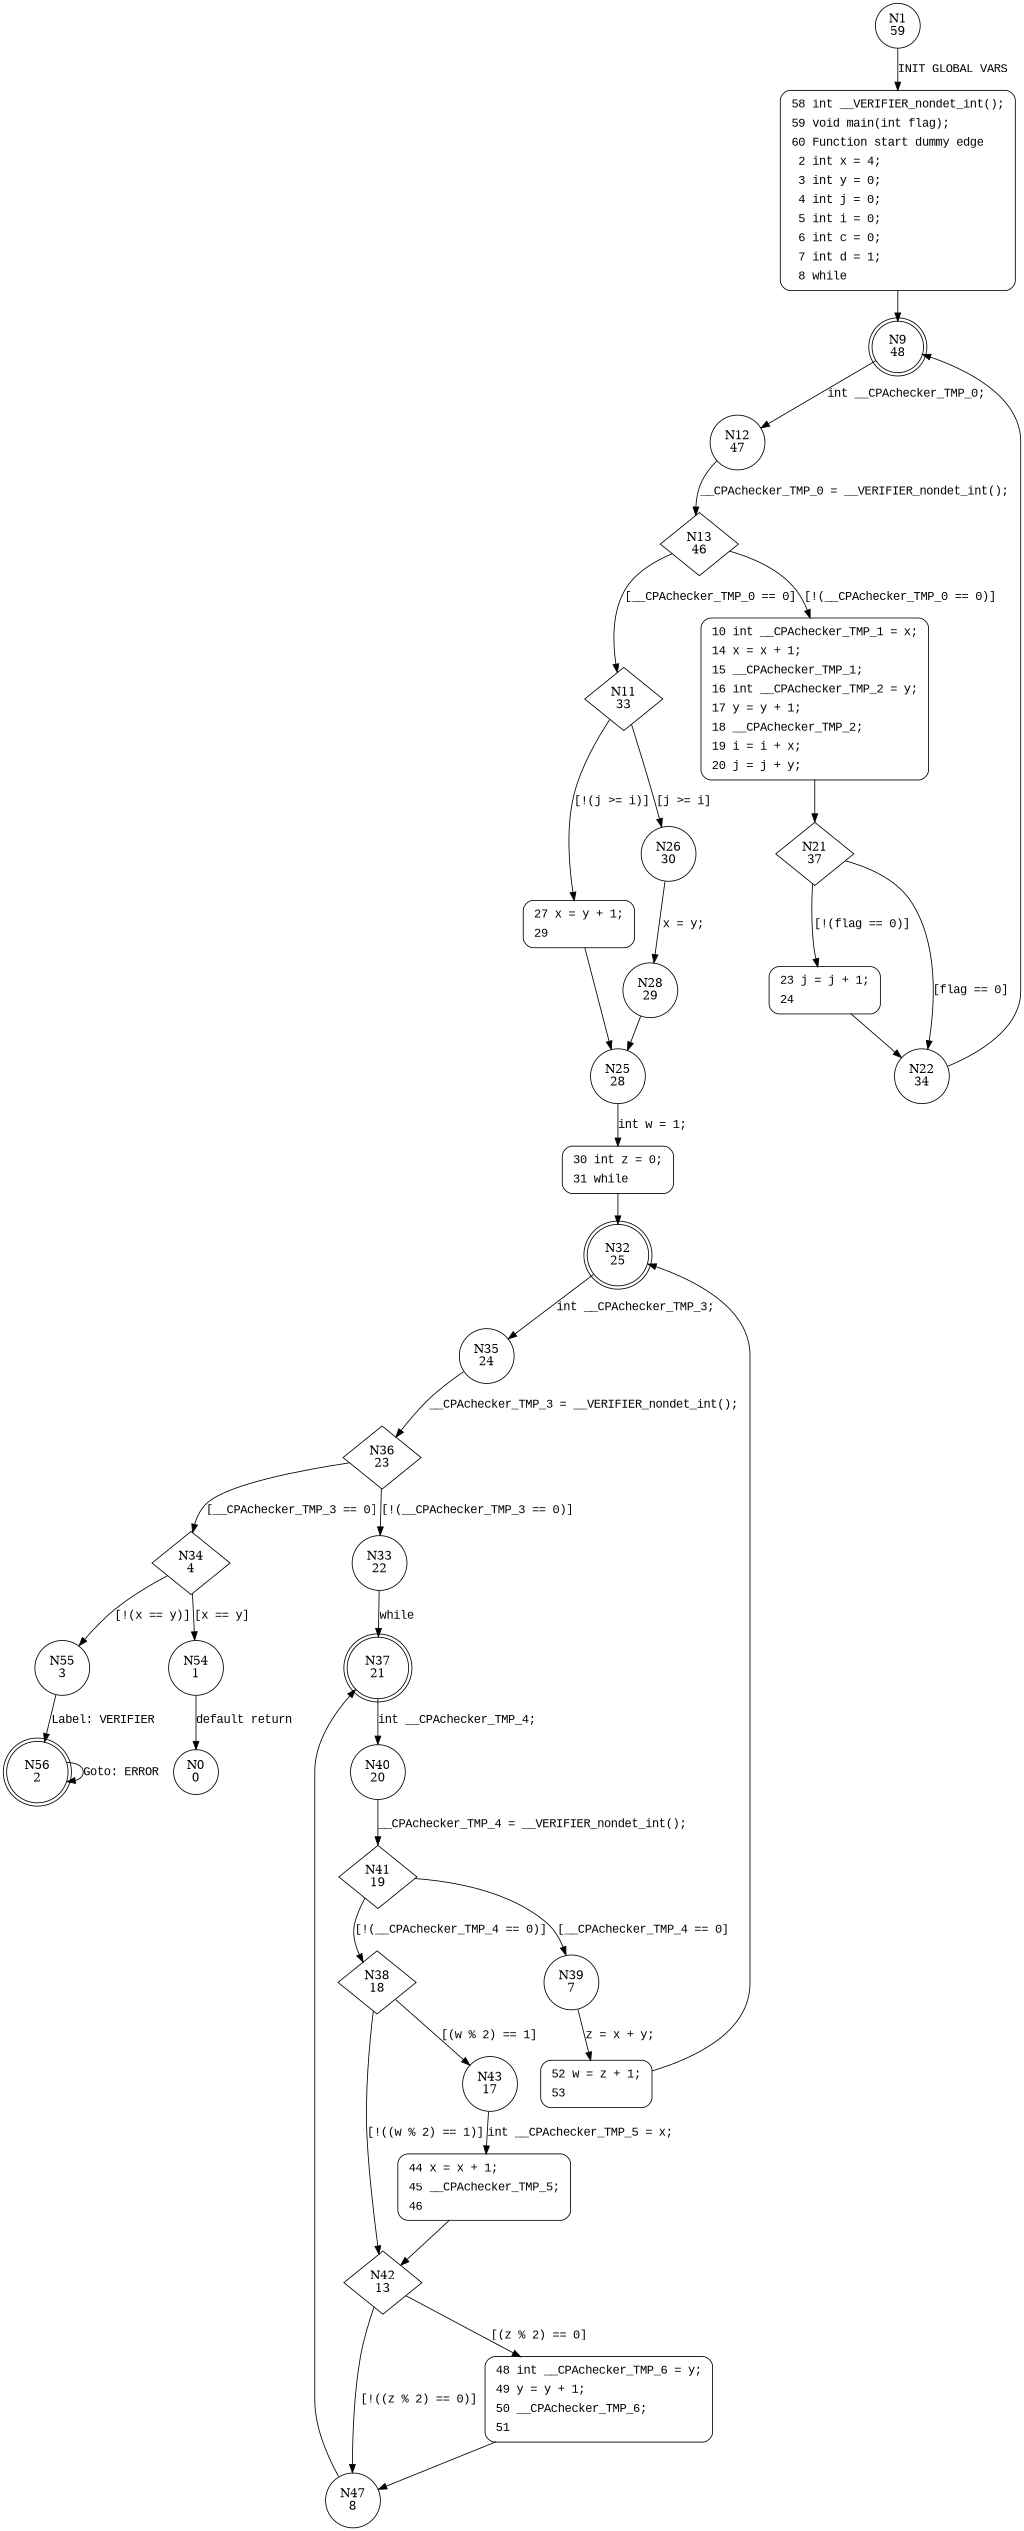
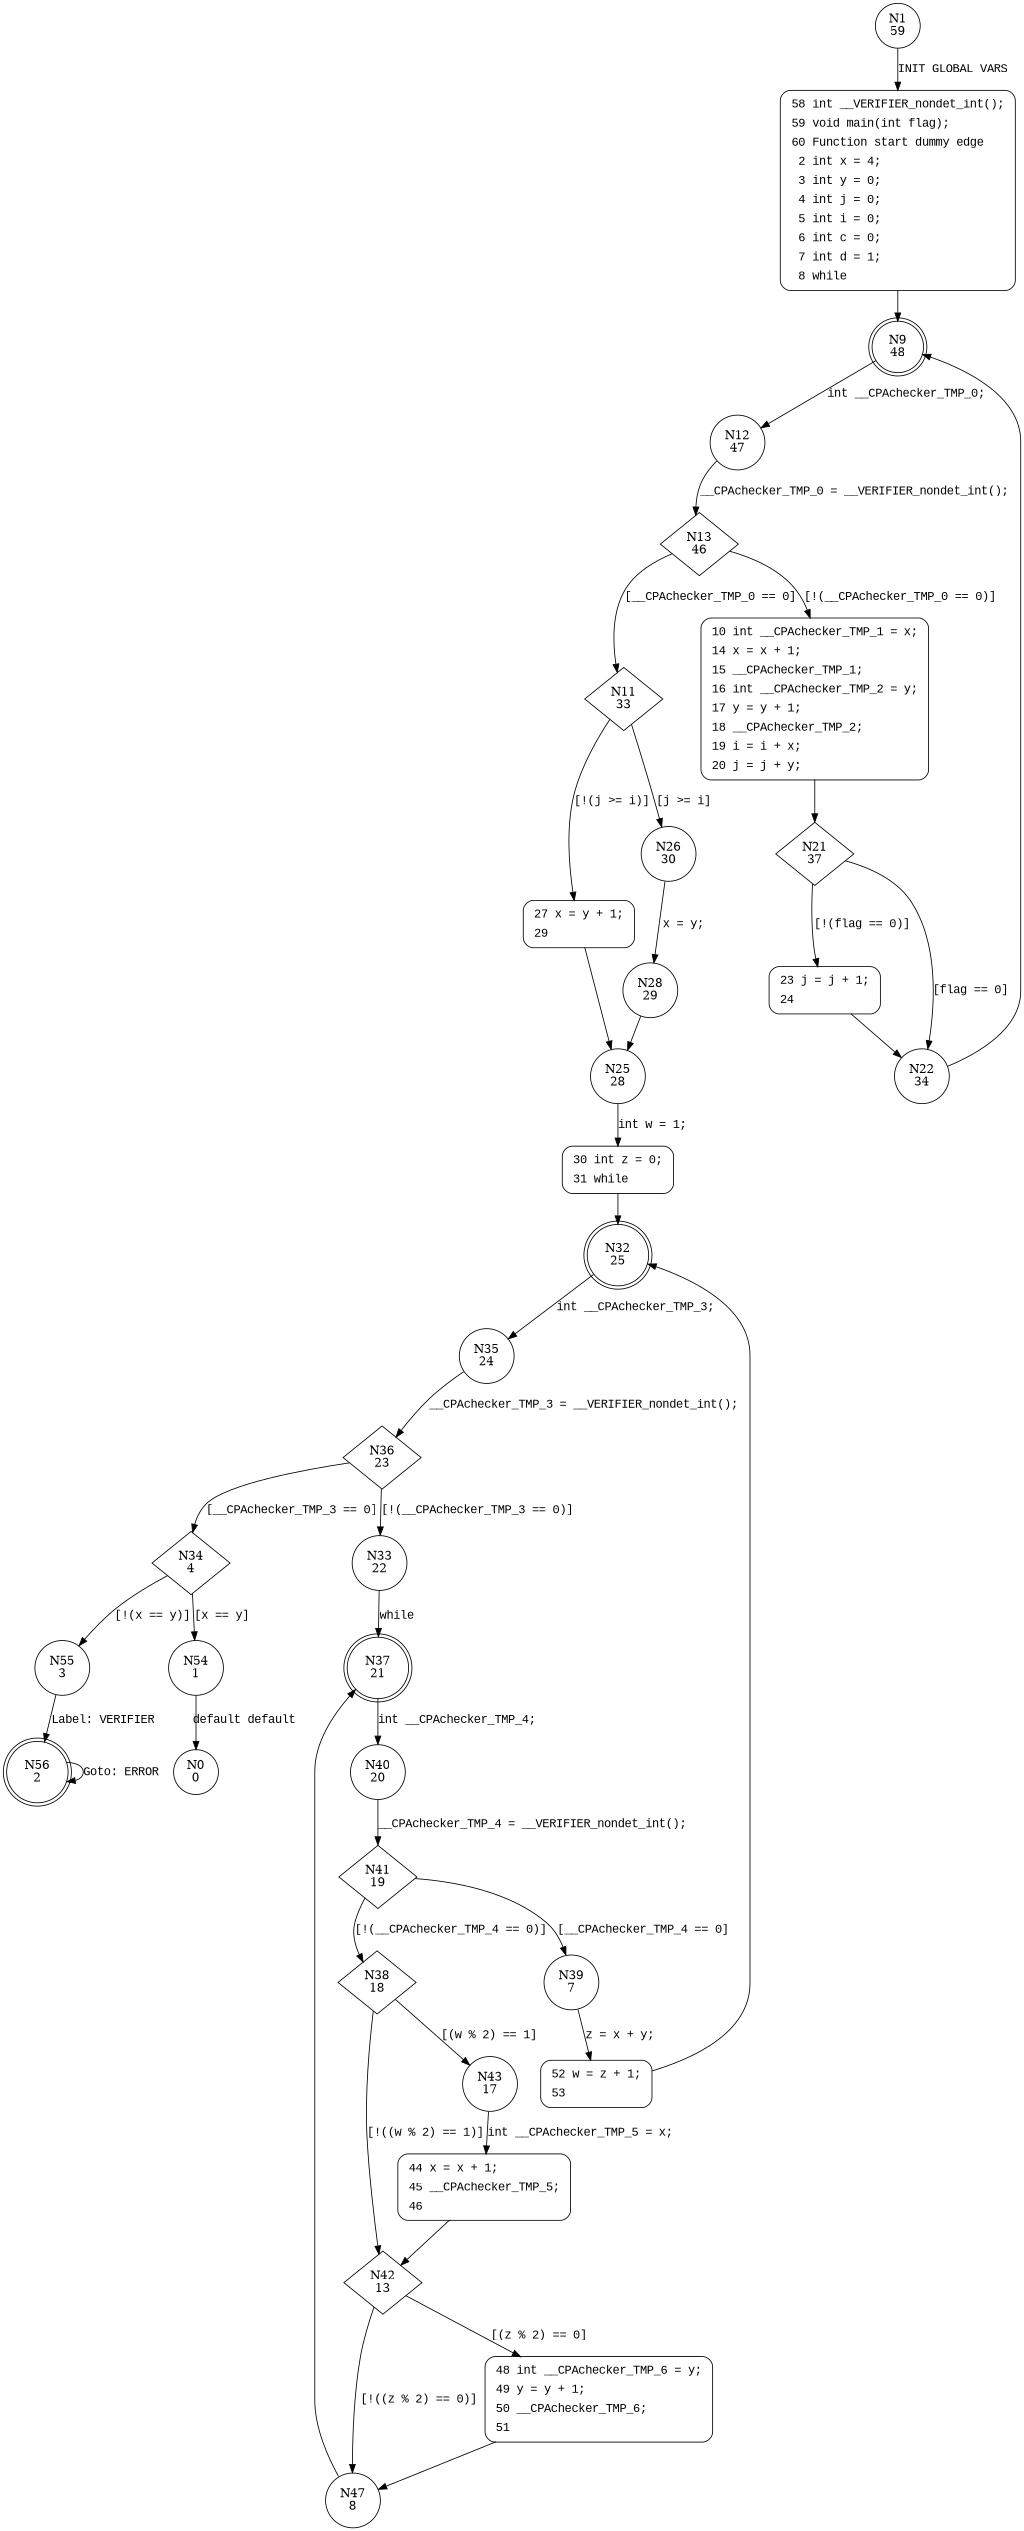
(244, 1720) -> (244, 1720)
